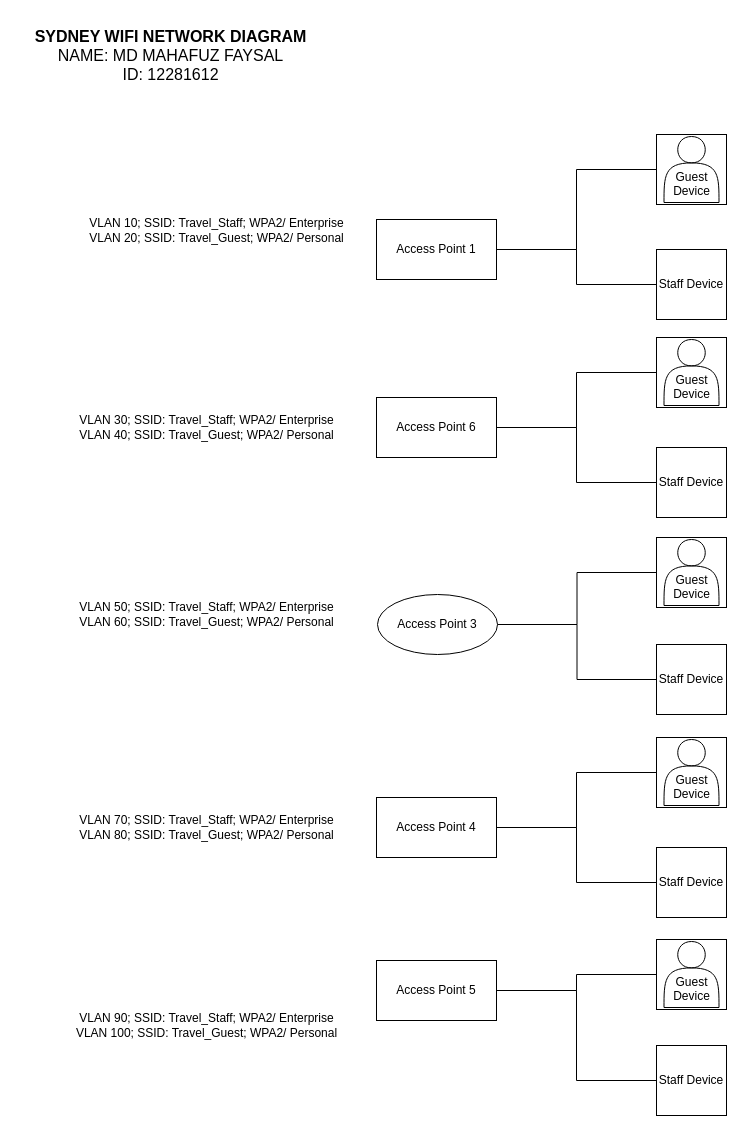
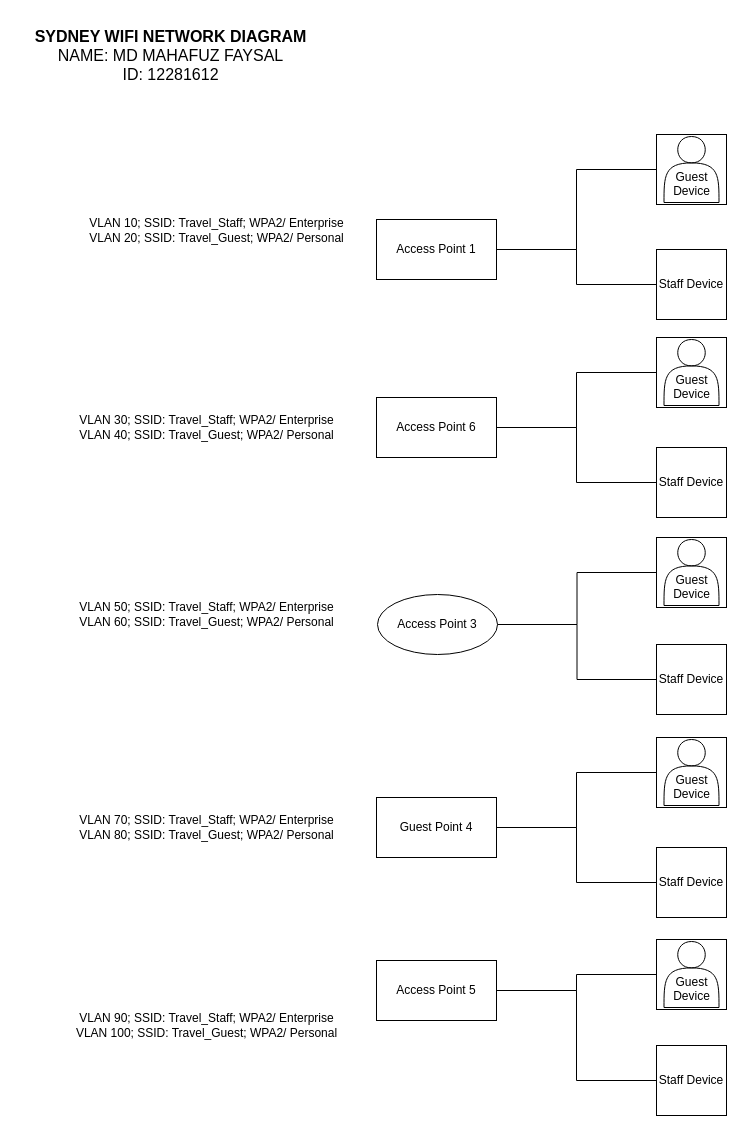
(437, 828) -> (437, 828)
